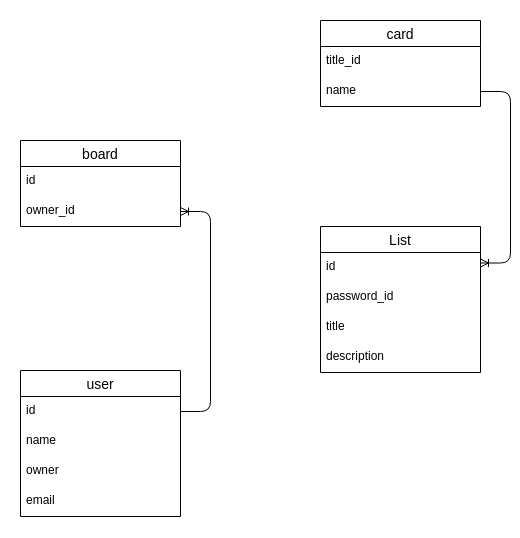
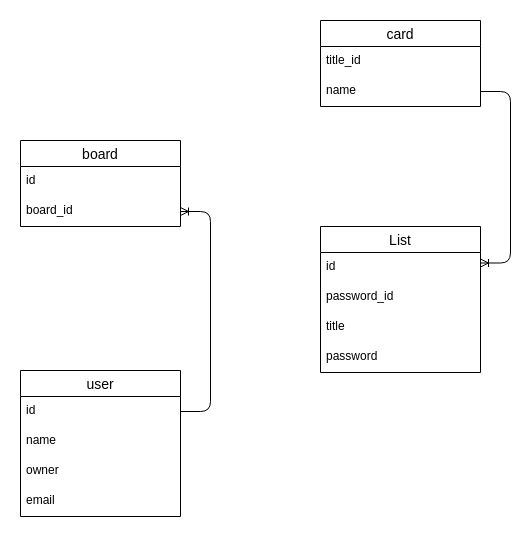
(51, 210) -> (51, 210)
(360, 356) -> (353, 356)
